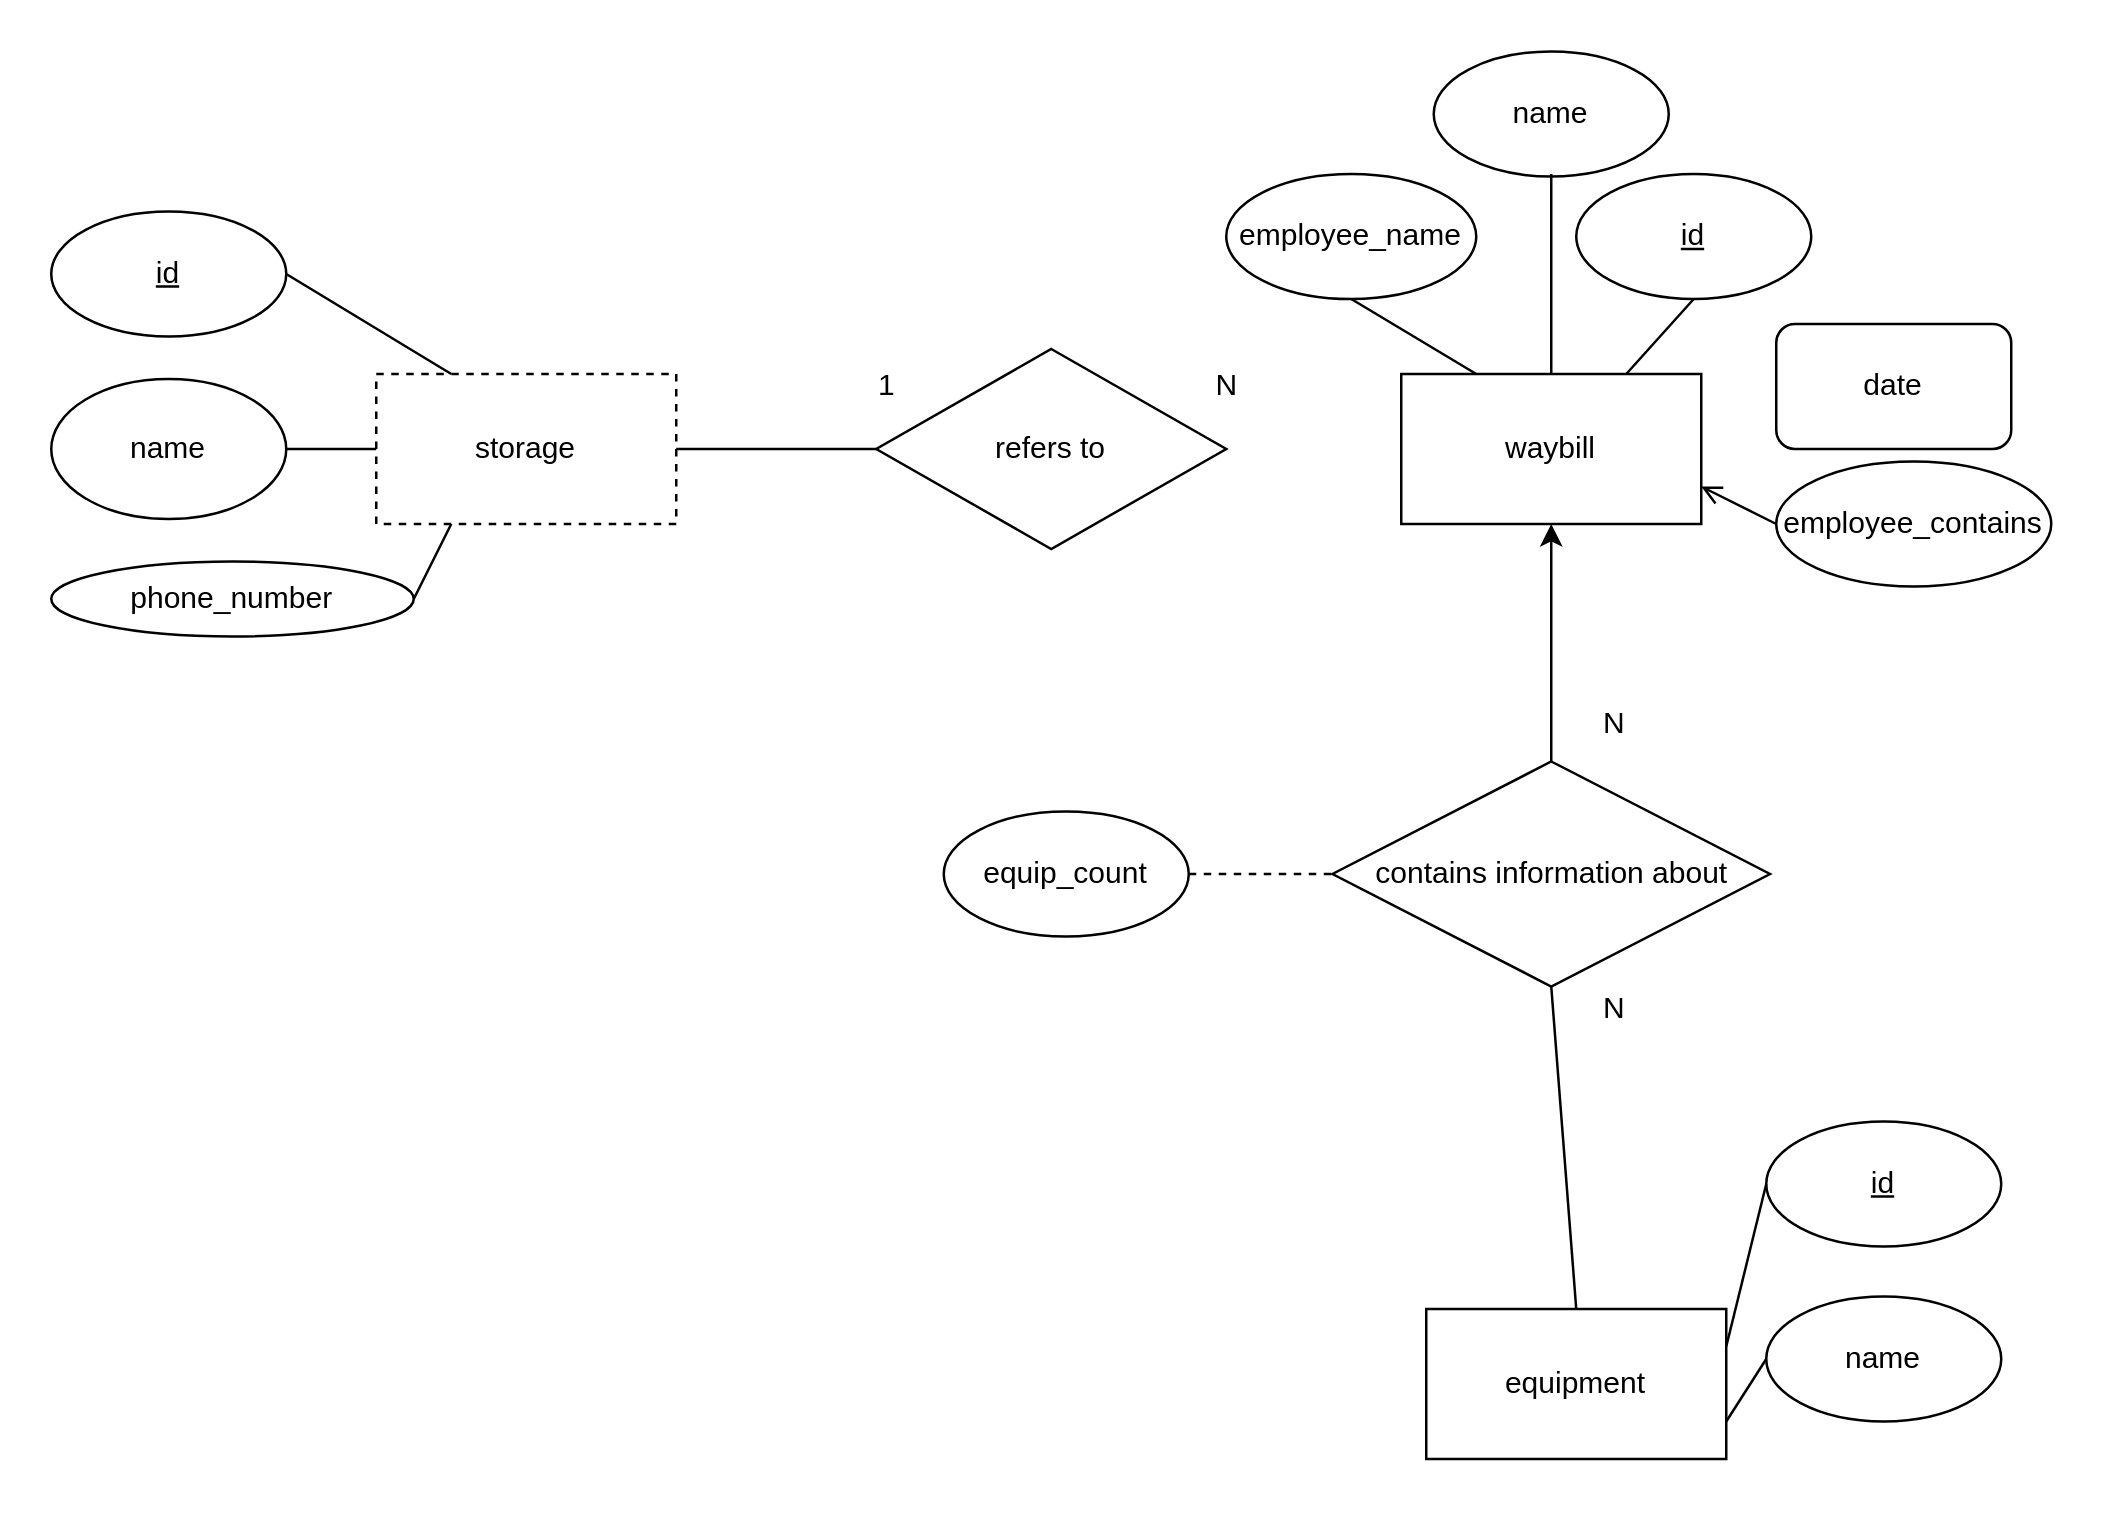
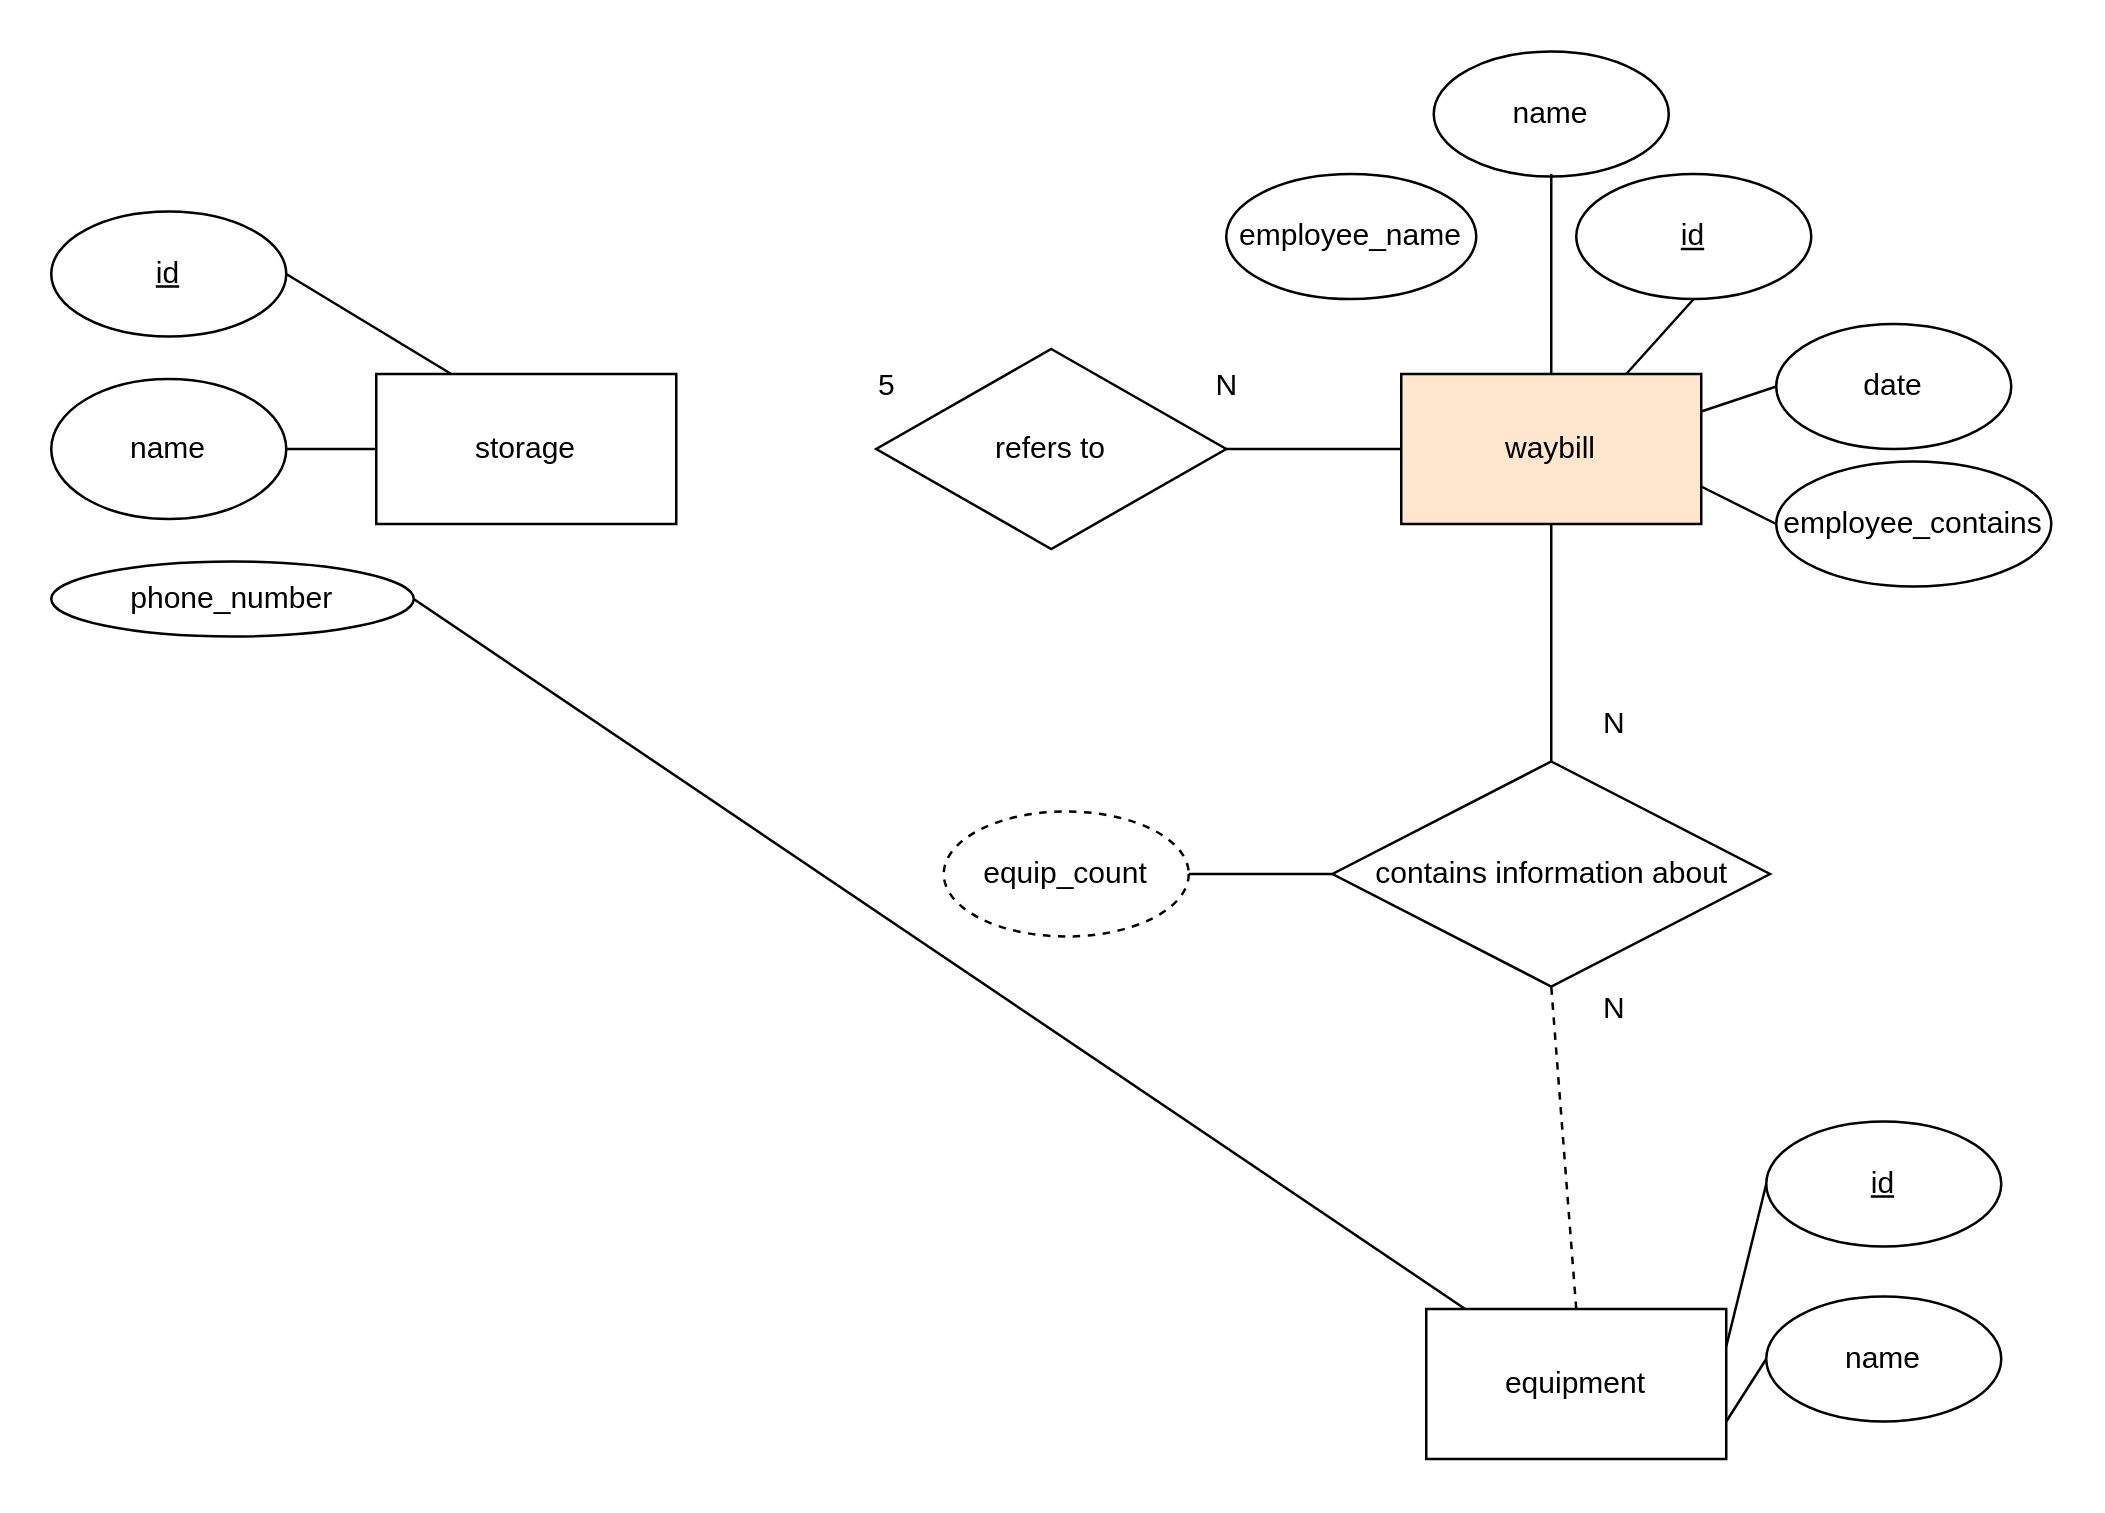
(1413, 336) -> none
(888, 386) -> (888, 386)
(1894, 386) -> (1894, 386)
none -> (1739, 399)
(526, 449) -> (526, 449)
(776, 449) -> none
none -> (1314, 449)
(1551, 449) -> (1551, 449)
(1709, 490) -> (1707, 489)
(1551, 542) -> (1551, 534)
(432, 562) -> (939, 954)
(1066, 874) -> (1066, 874)
(1257, 874) -> (1257, 874)
(1564, 1148) -> (1564, 1148)
